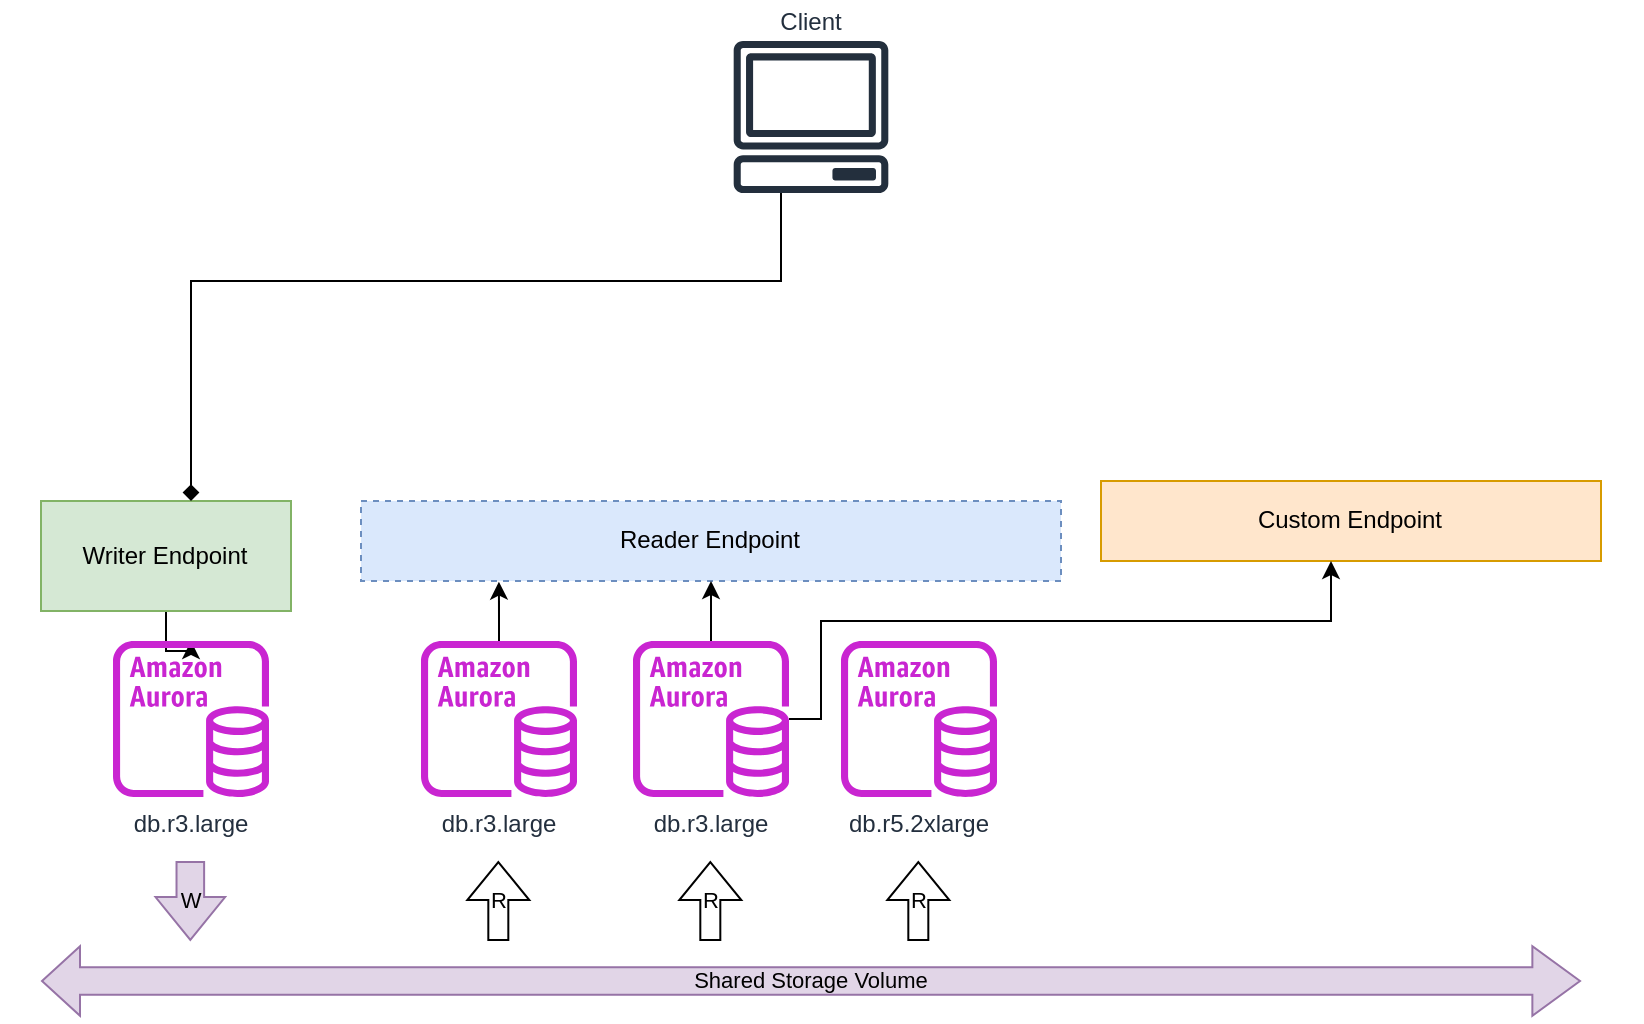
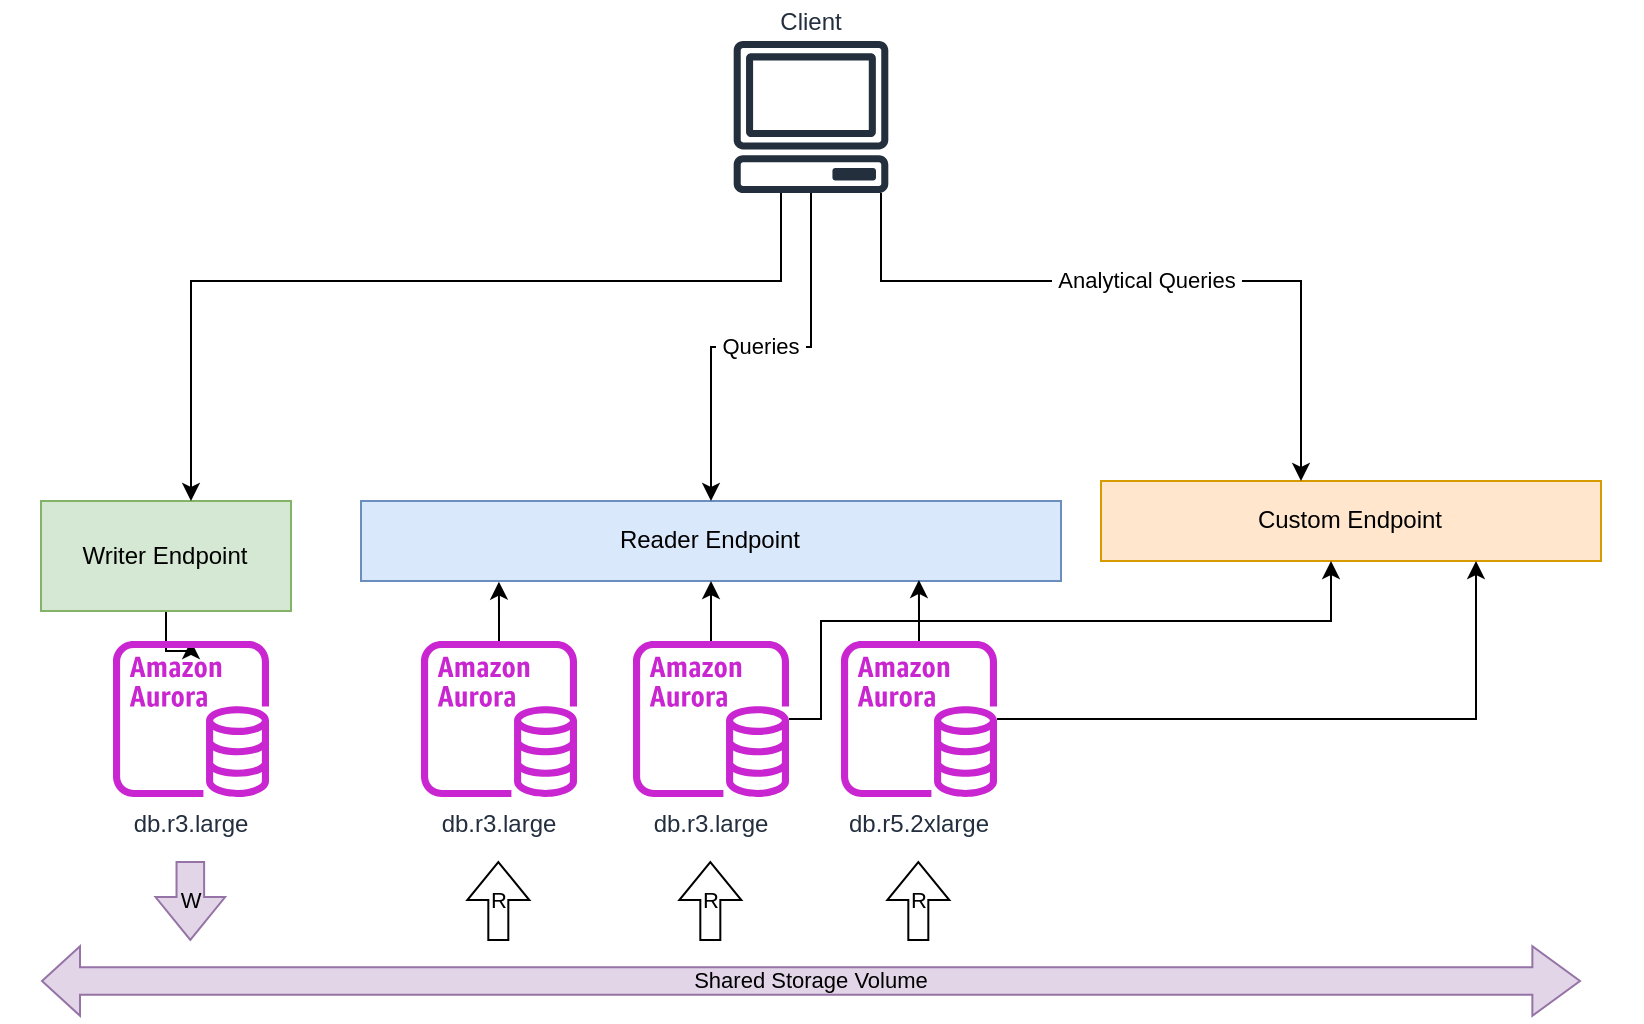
none -> (1140, 281)
none -> (768, 347)
(191, 485) -> (191, 486)
(711, 541) -> (711, 541)
none -> (919, 605)
none -> (1309, 719)
